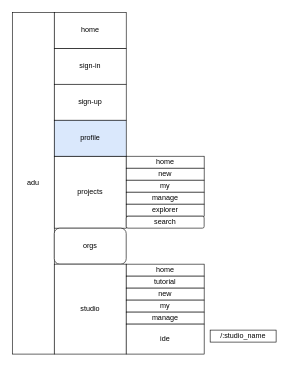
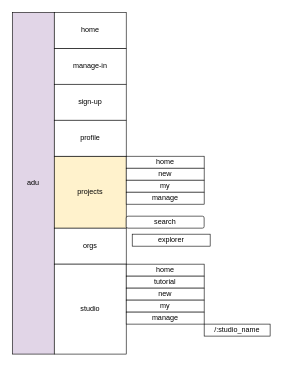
(90, 66) -> (90, 66)
(90, 138) -> (90, 138)
(33, 183) -> (33, 183)
(90, 192) -> (90, 192)
(165, 210) -> (171, 240)
(90, 246) -> (90, 246)
(243, 336) -> (237, 330)
(165, 339) -> none
